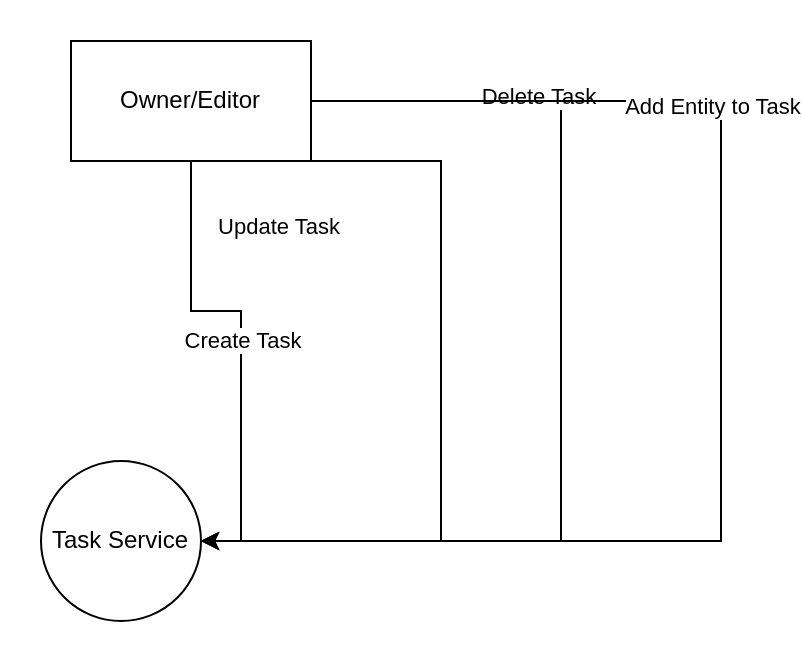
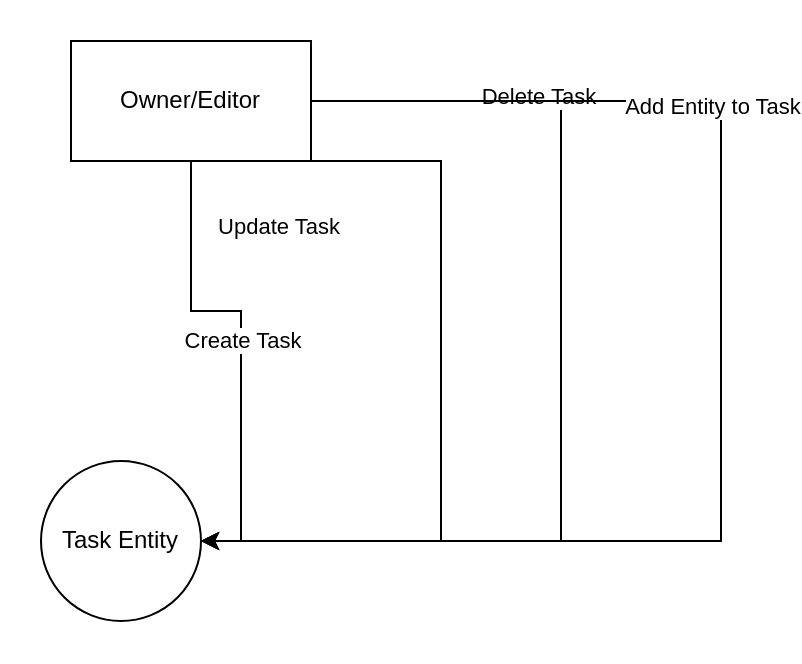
(121, 541) -> (121, 541)
